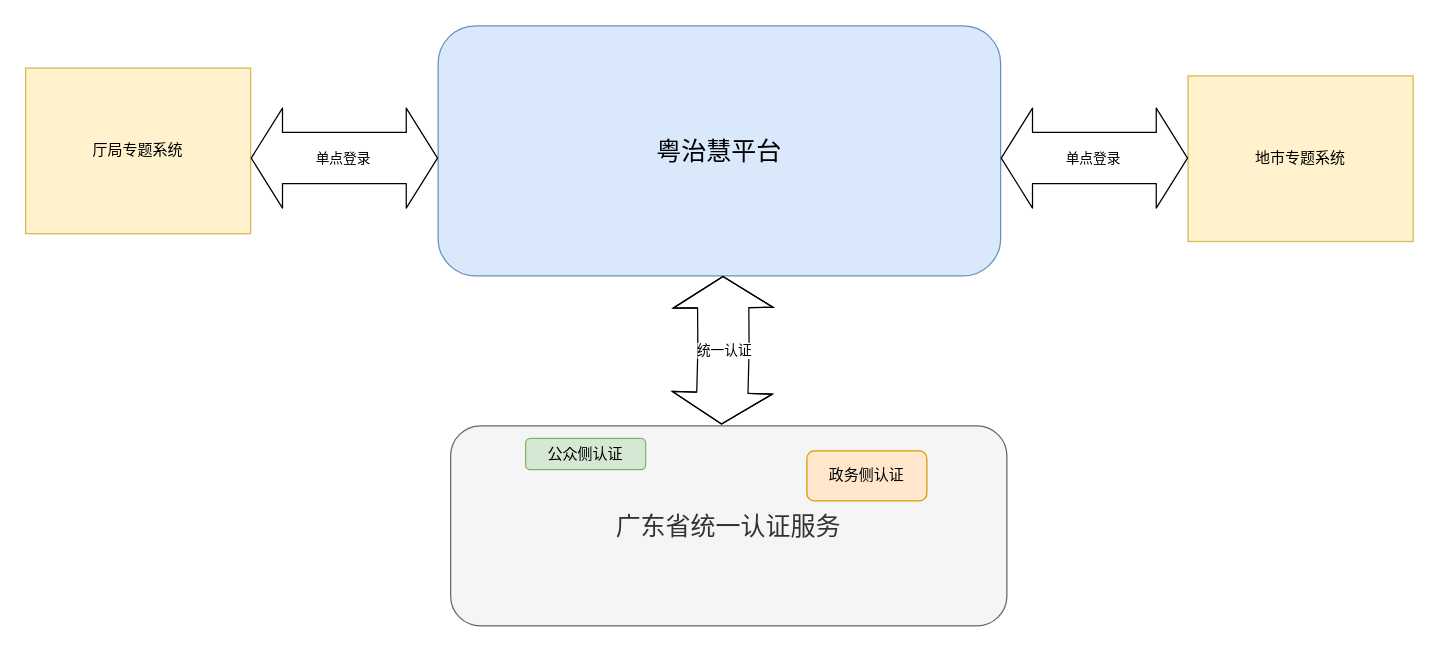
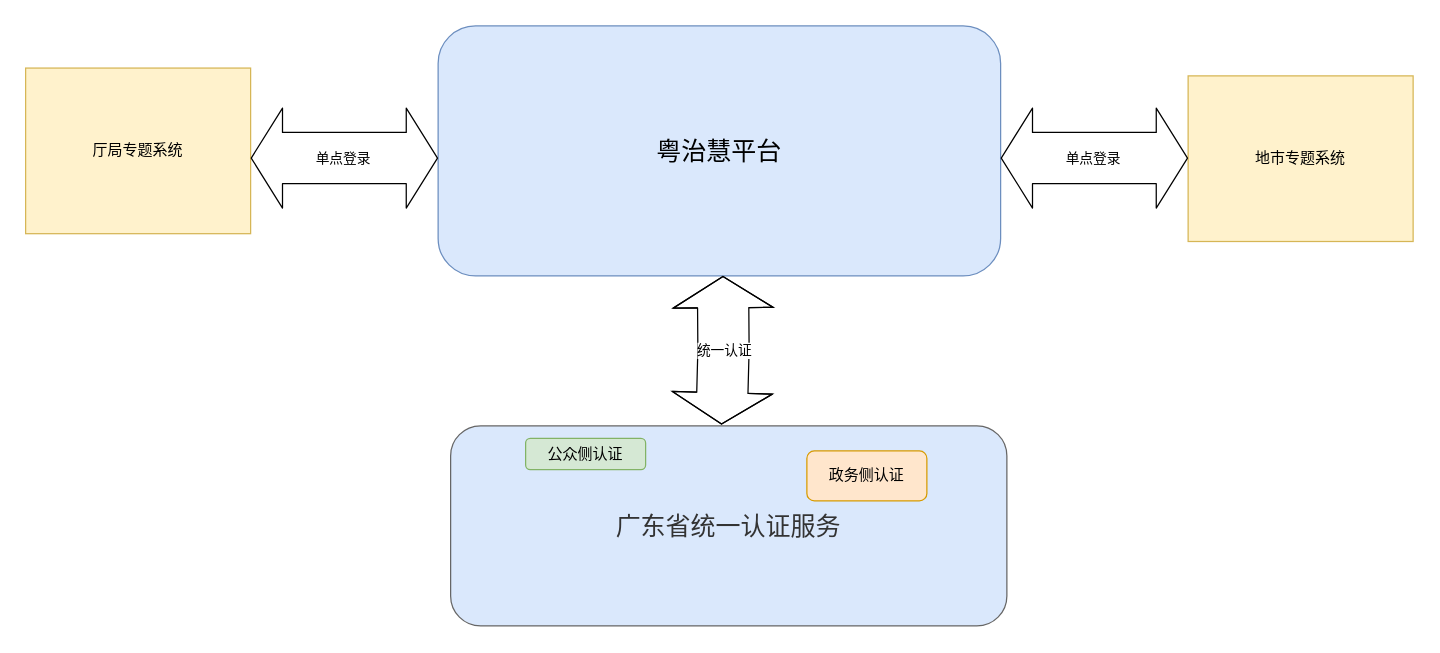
(729, 526) -> (729, 526)
